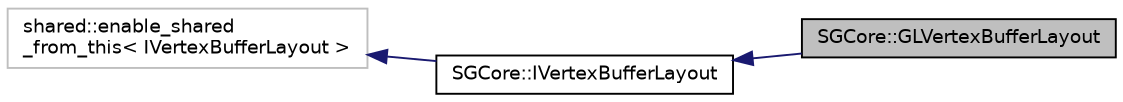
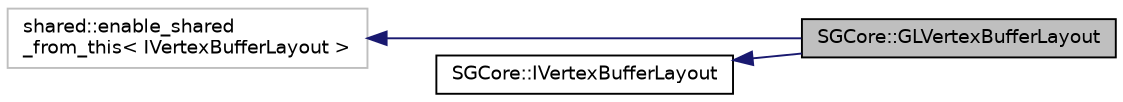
(412, 59) -> (594, 38)
